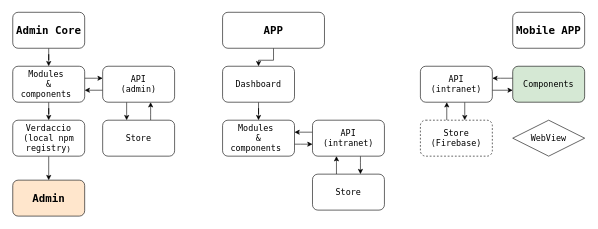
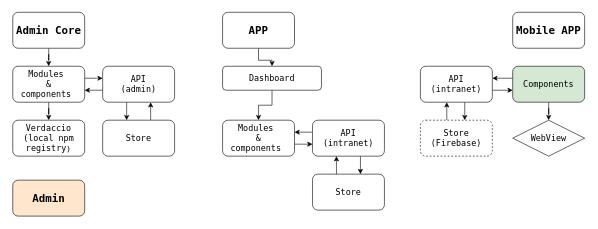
(273, 30) -> (258, 30)
(258, 84) -> (272, 78)
none -> (549, 111)
(48, 174) -> none
